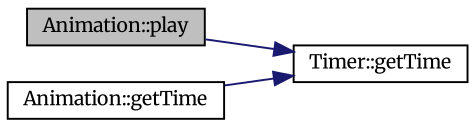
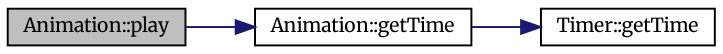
(240, 44) -> (211, 27)
